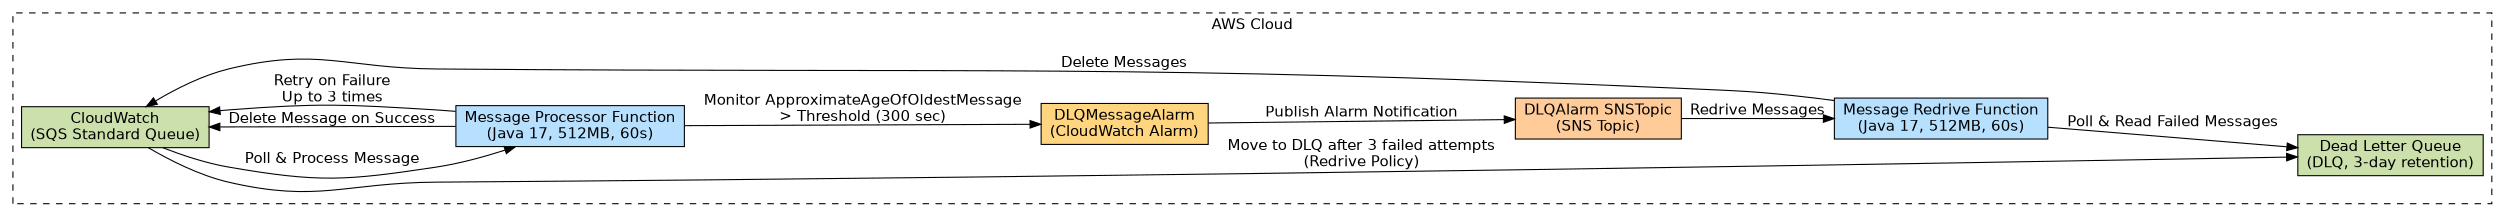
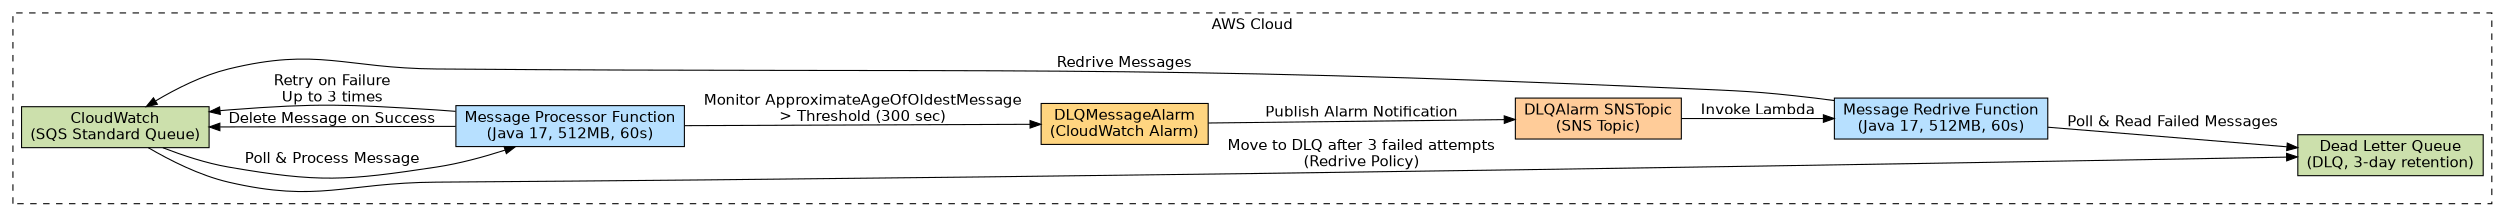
(1125, 63) -> (1125, 63)
(1758, 110) -> (1758, 110)
